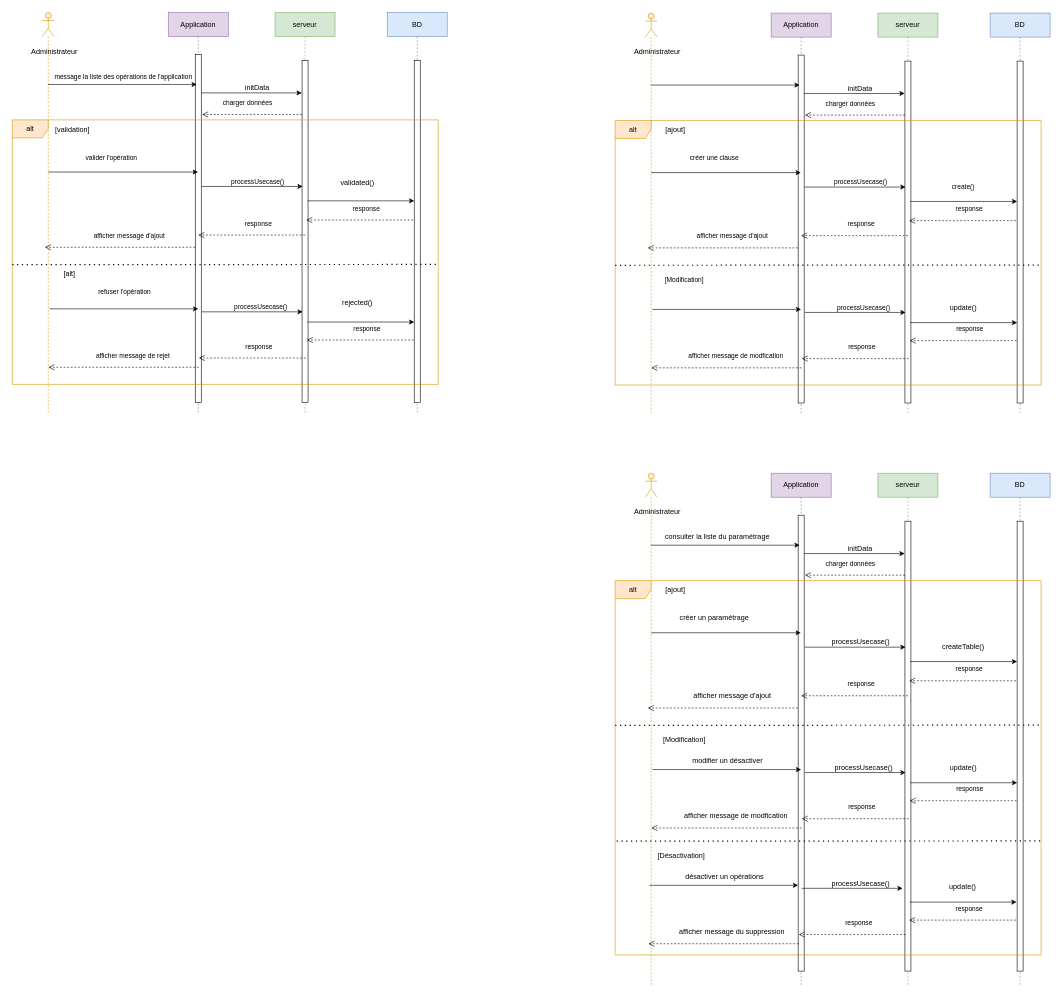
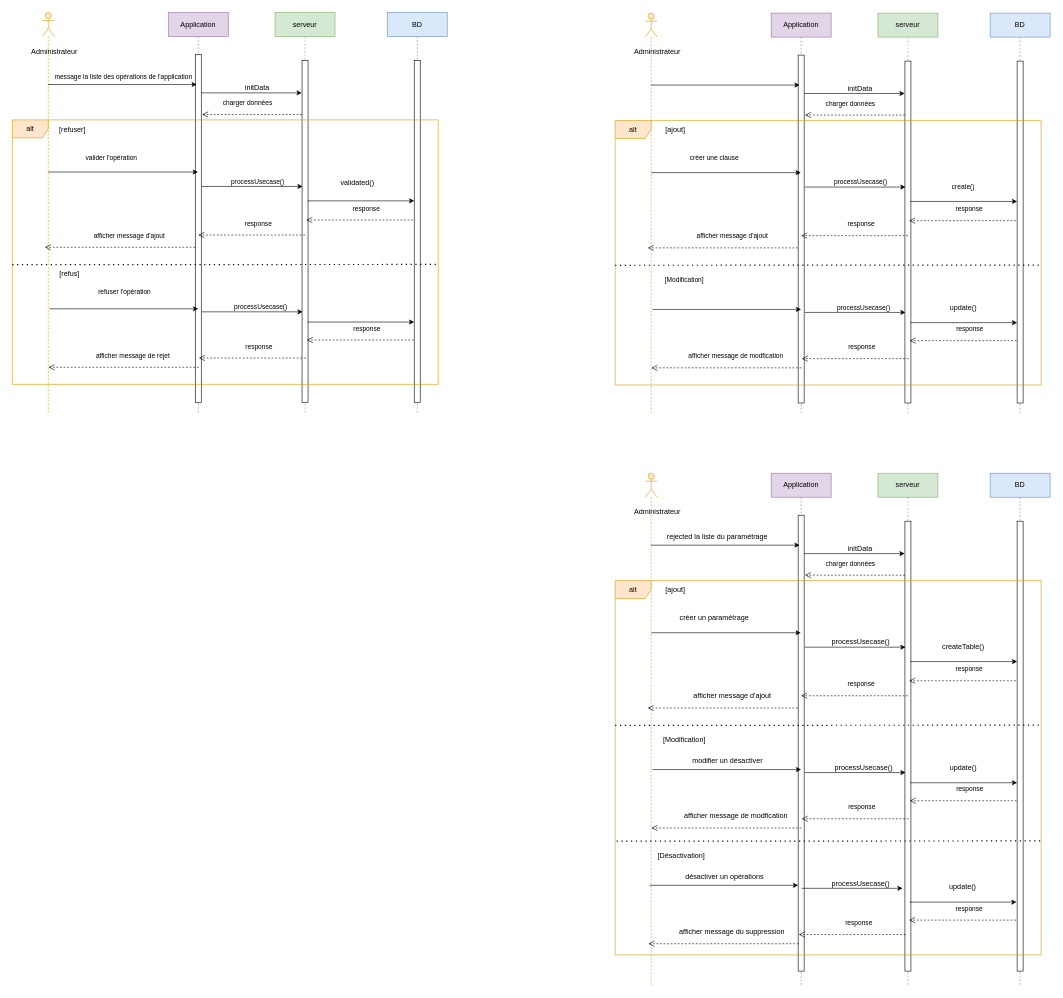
(73, 129) -> (73, 129)
(70, 274) -> (70, 274)
(357, 303) -> none
(718, 537) -> (718, 537)
